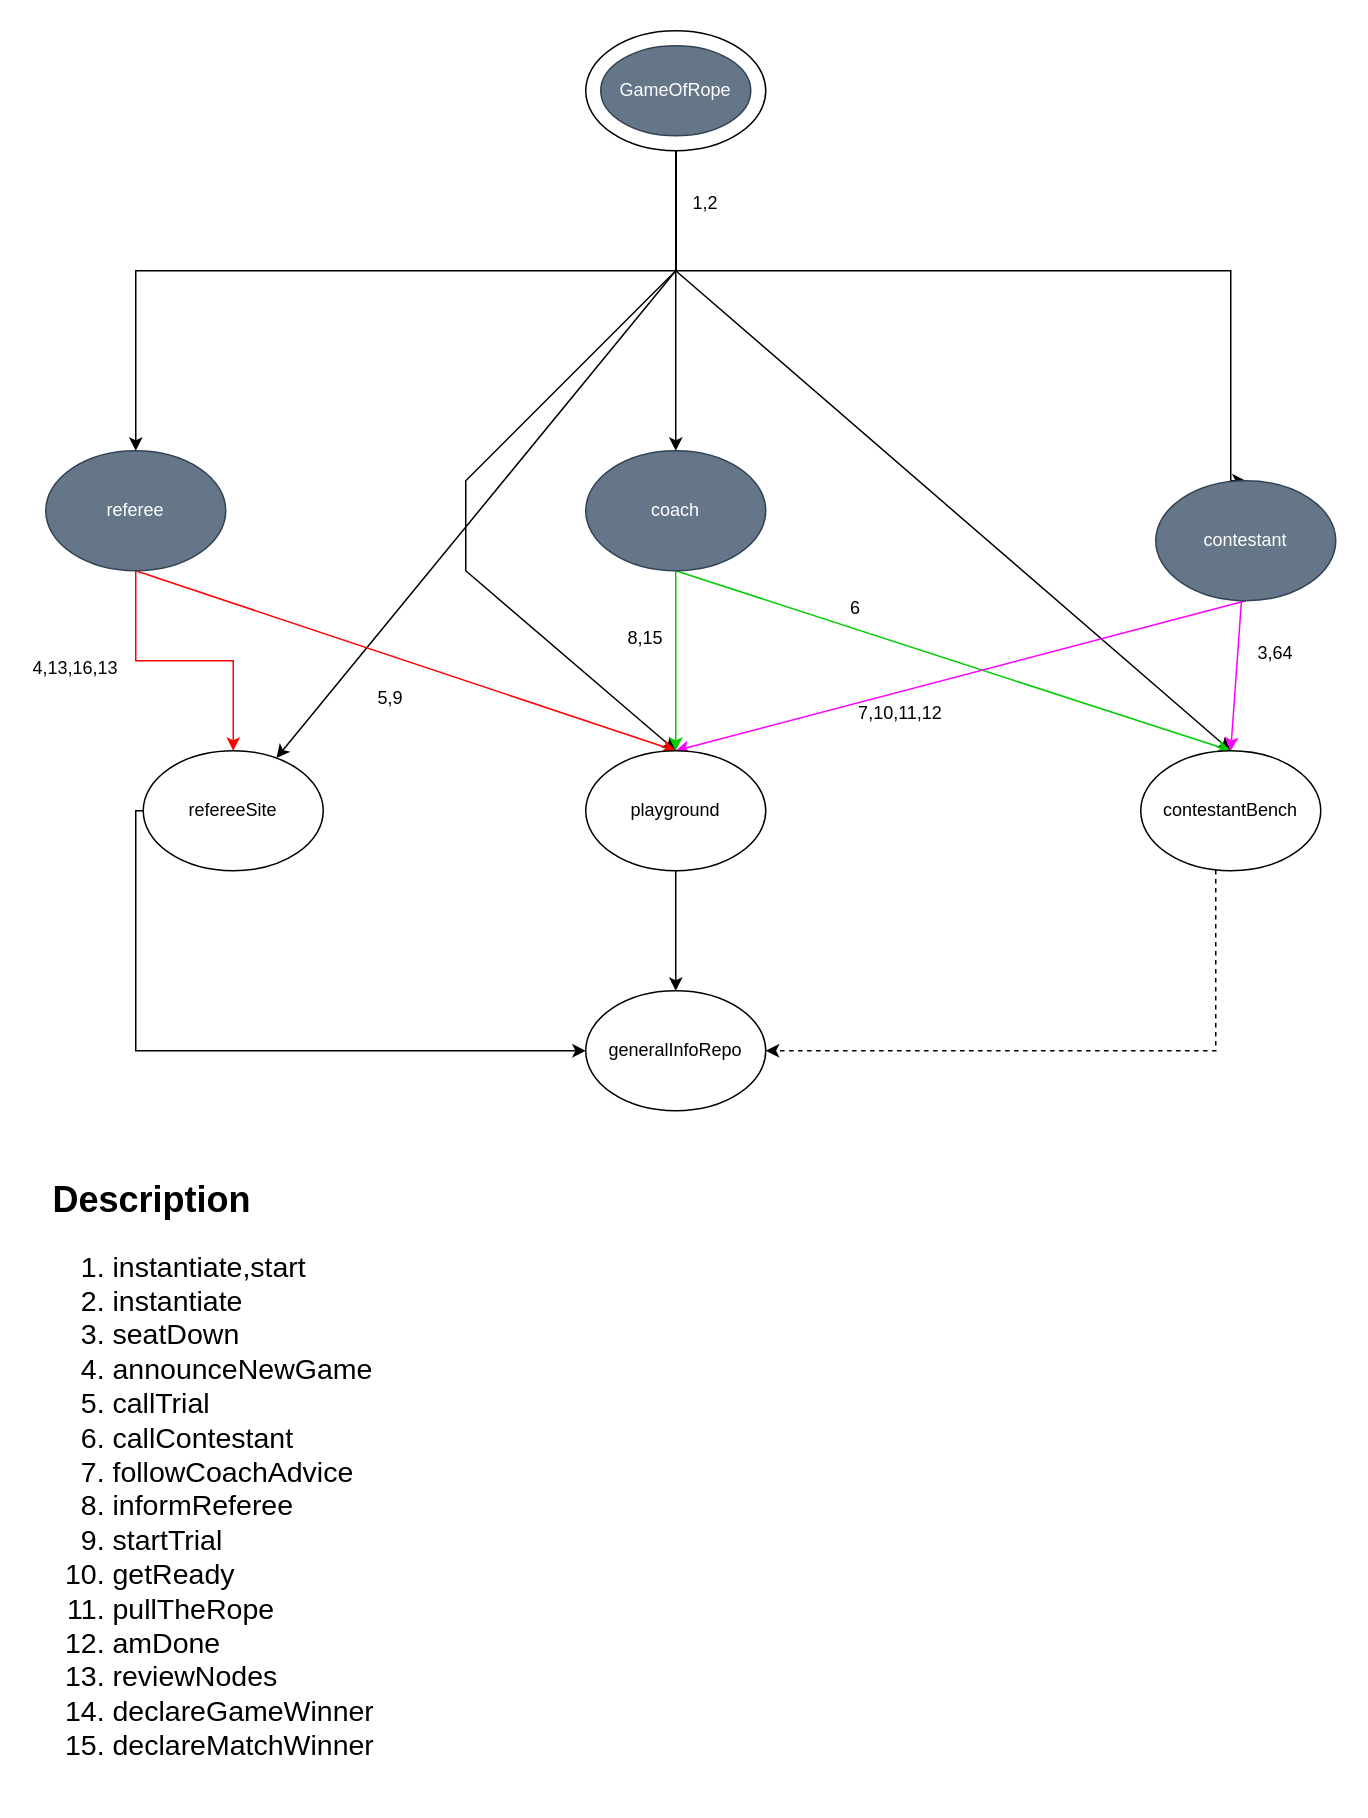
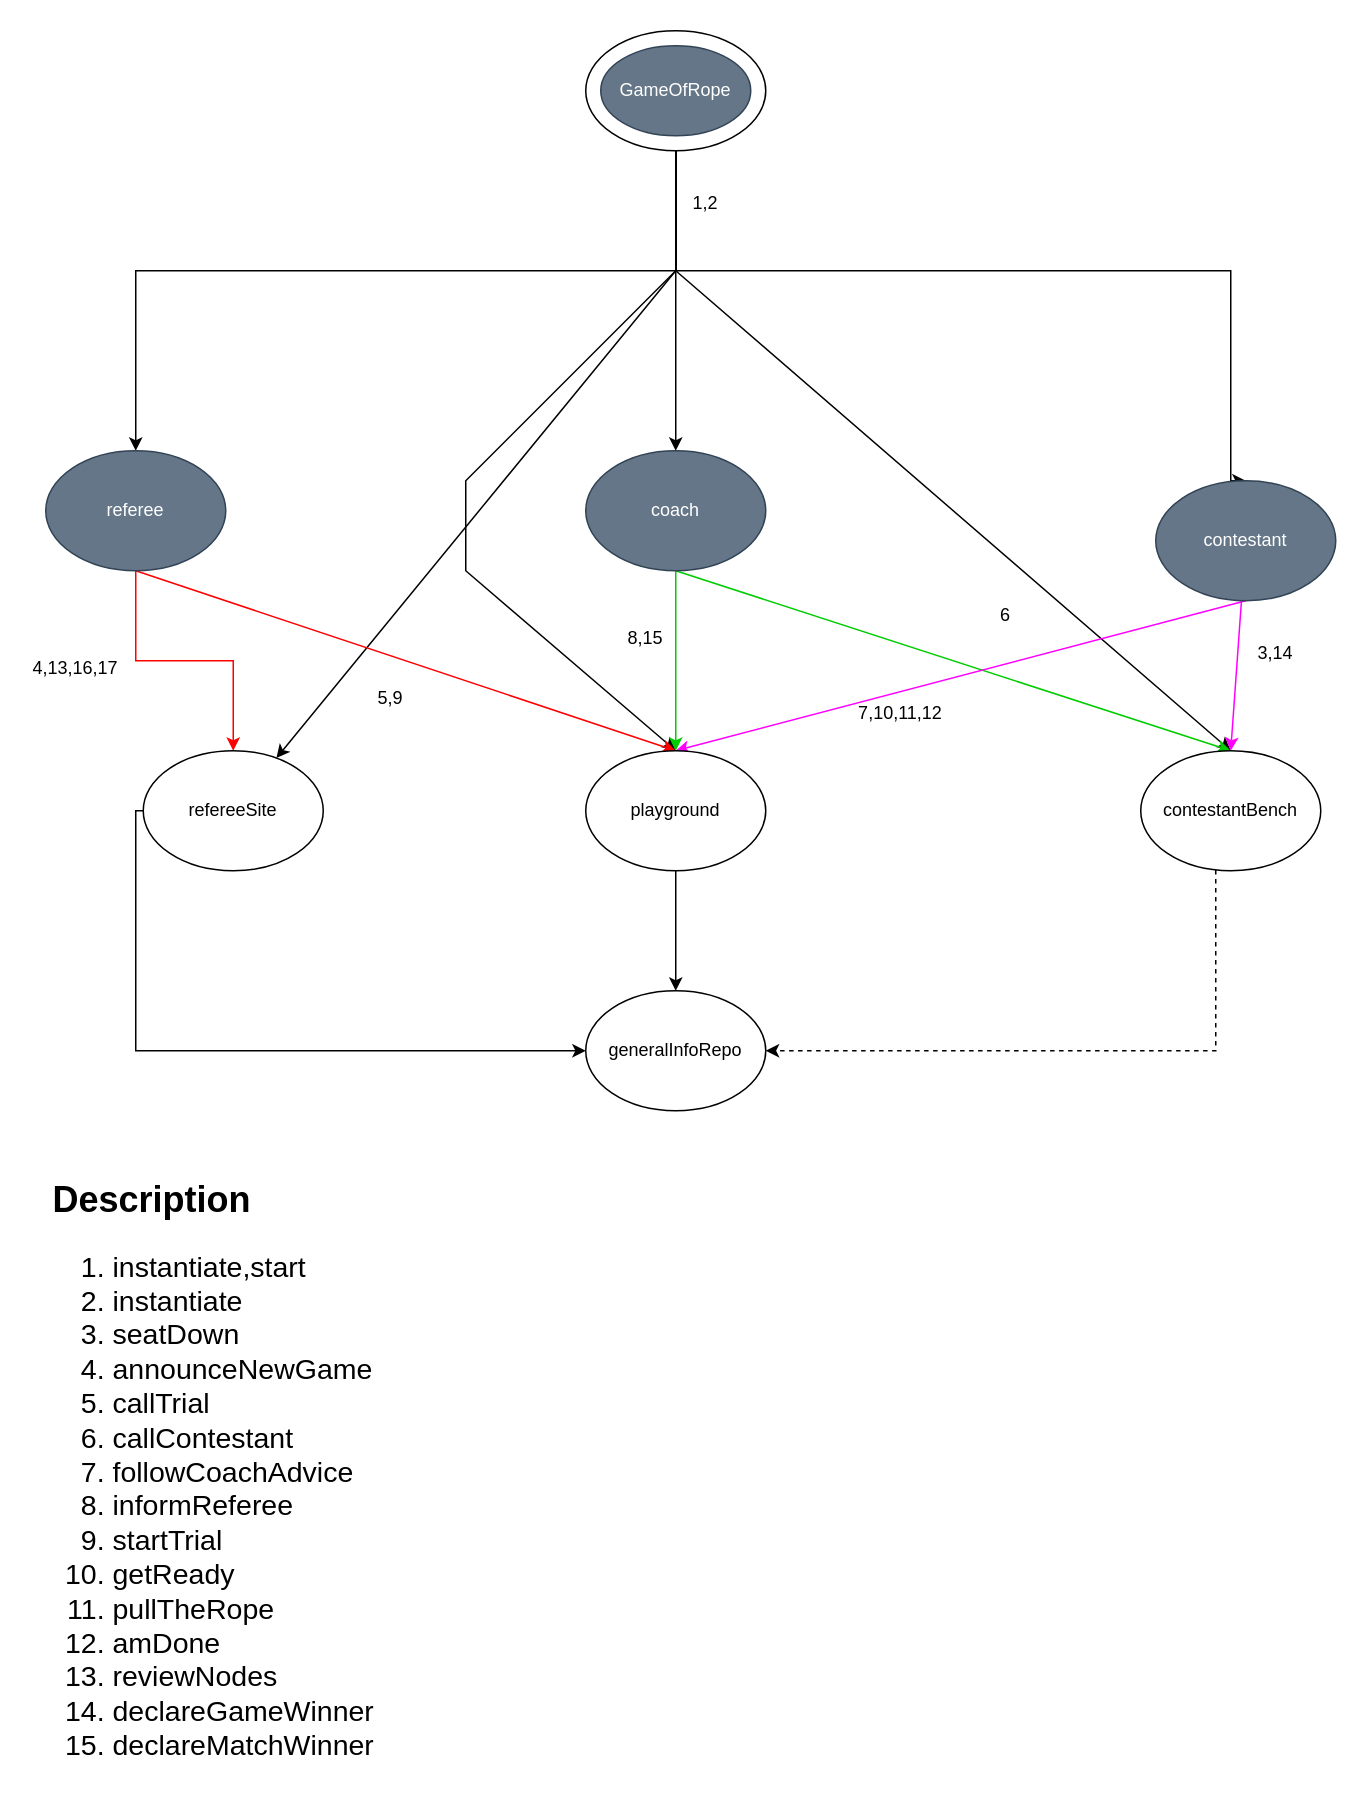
(856, 608) -> (1006, 616)
(1276, 653) -> (1276, 653)
(76, 668) -> (76, 668)
